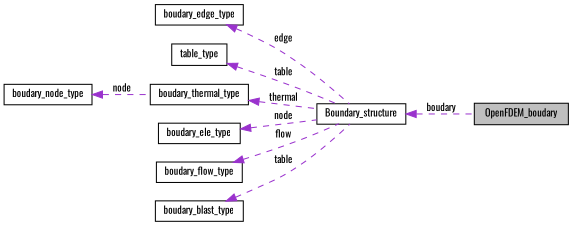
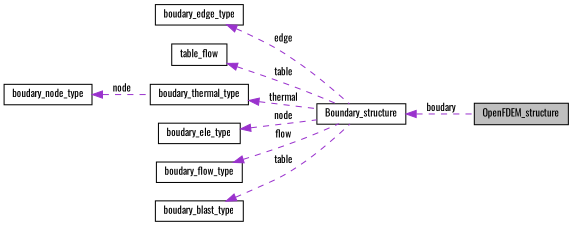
(199, 55) -> (199, 55)
(521, 114) -> (521, 114)
